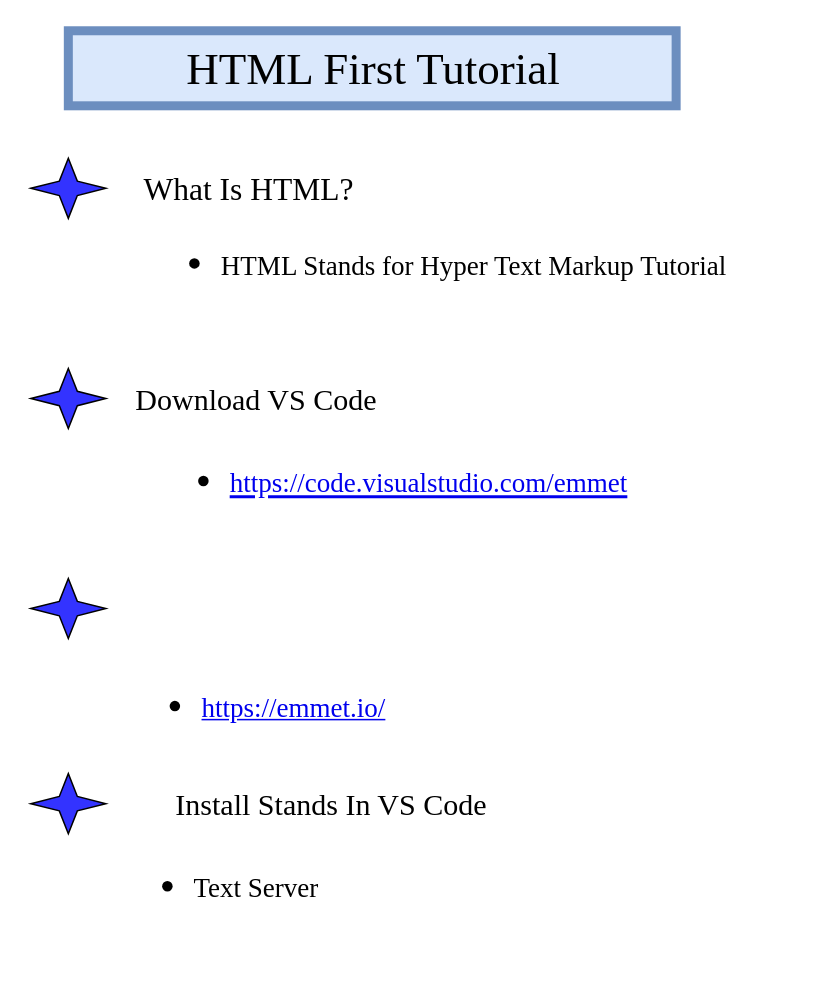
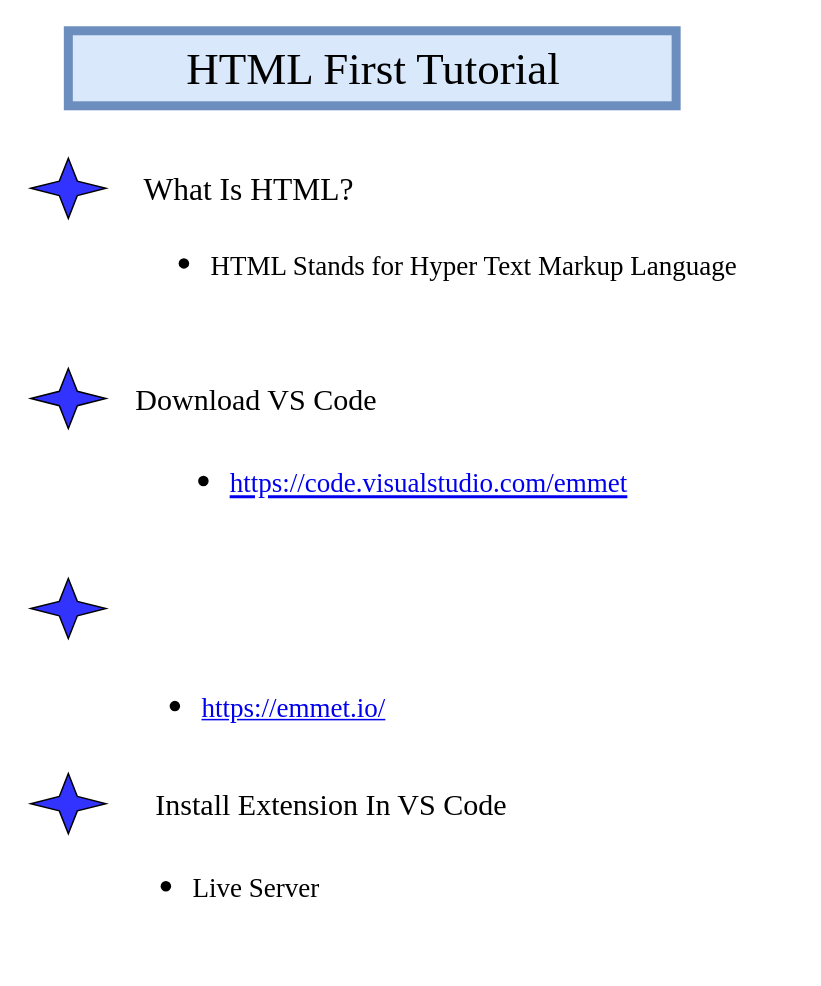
(444, 263) -> (444, 263)
(332, 803) -> (332, 803)
(227, 886) -> (227, 886)
